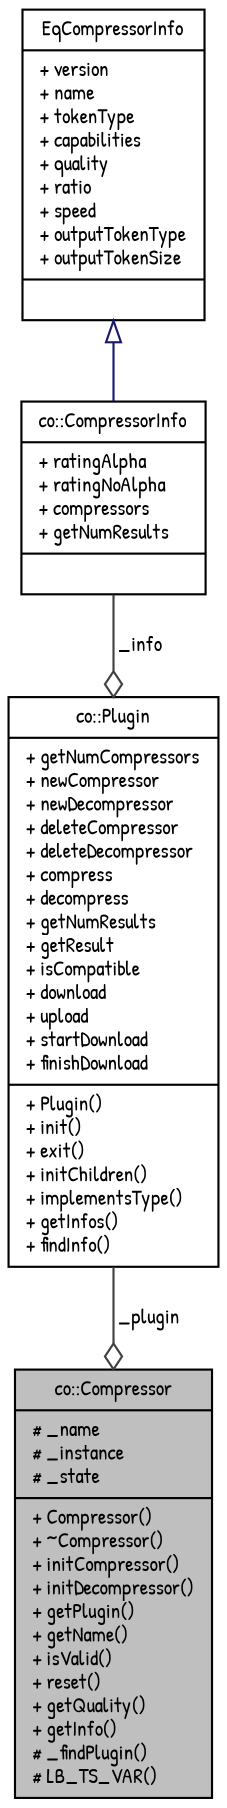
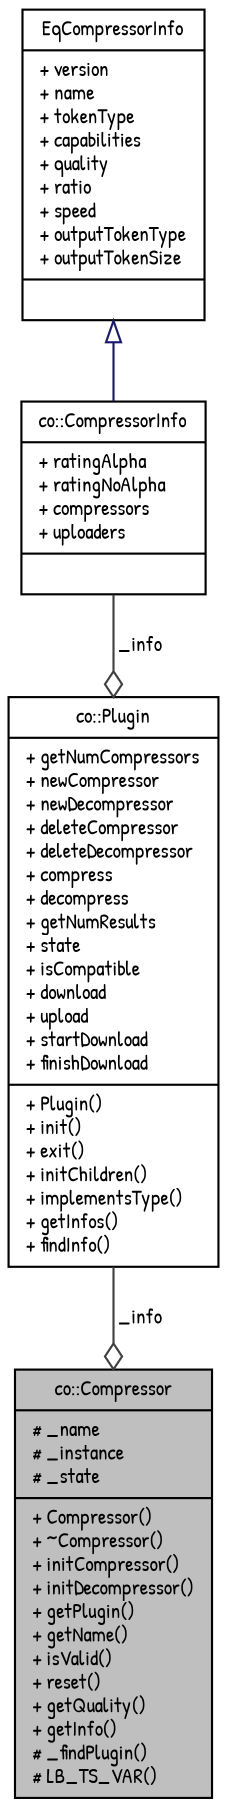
(104, 532) -> (82, 532)
(71, 946) -> (54, 946)
(147, 1318) -> (138, 1318)
